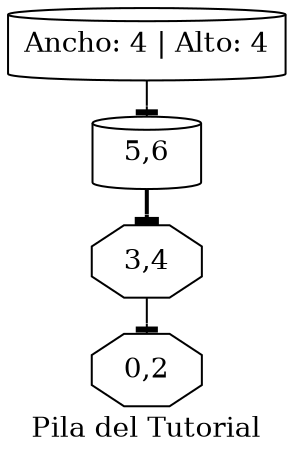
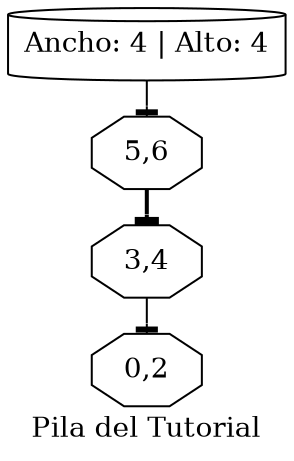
(147, 153) -> (147, 153)
